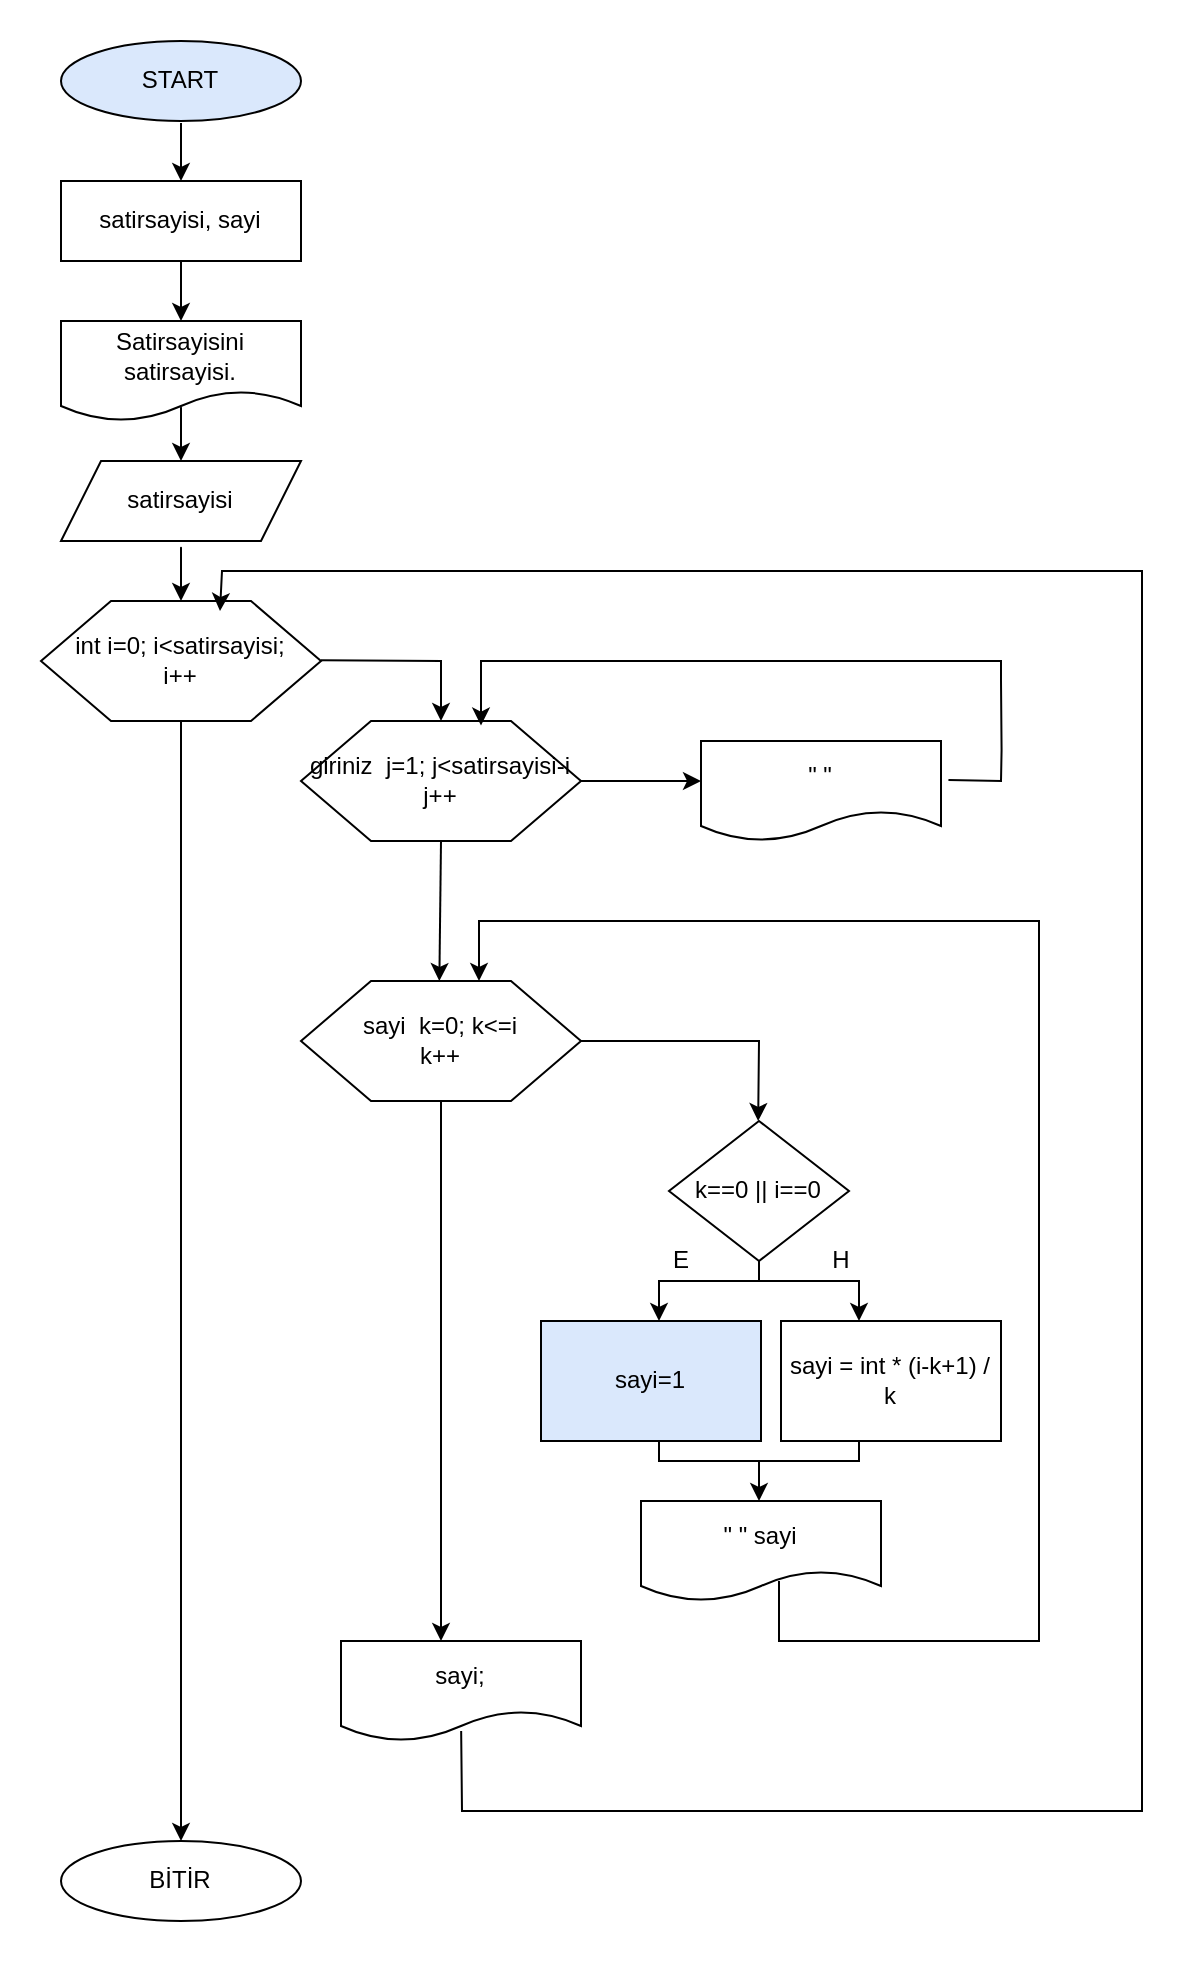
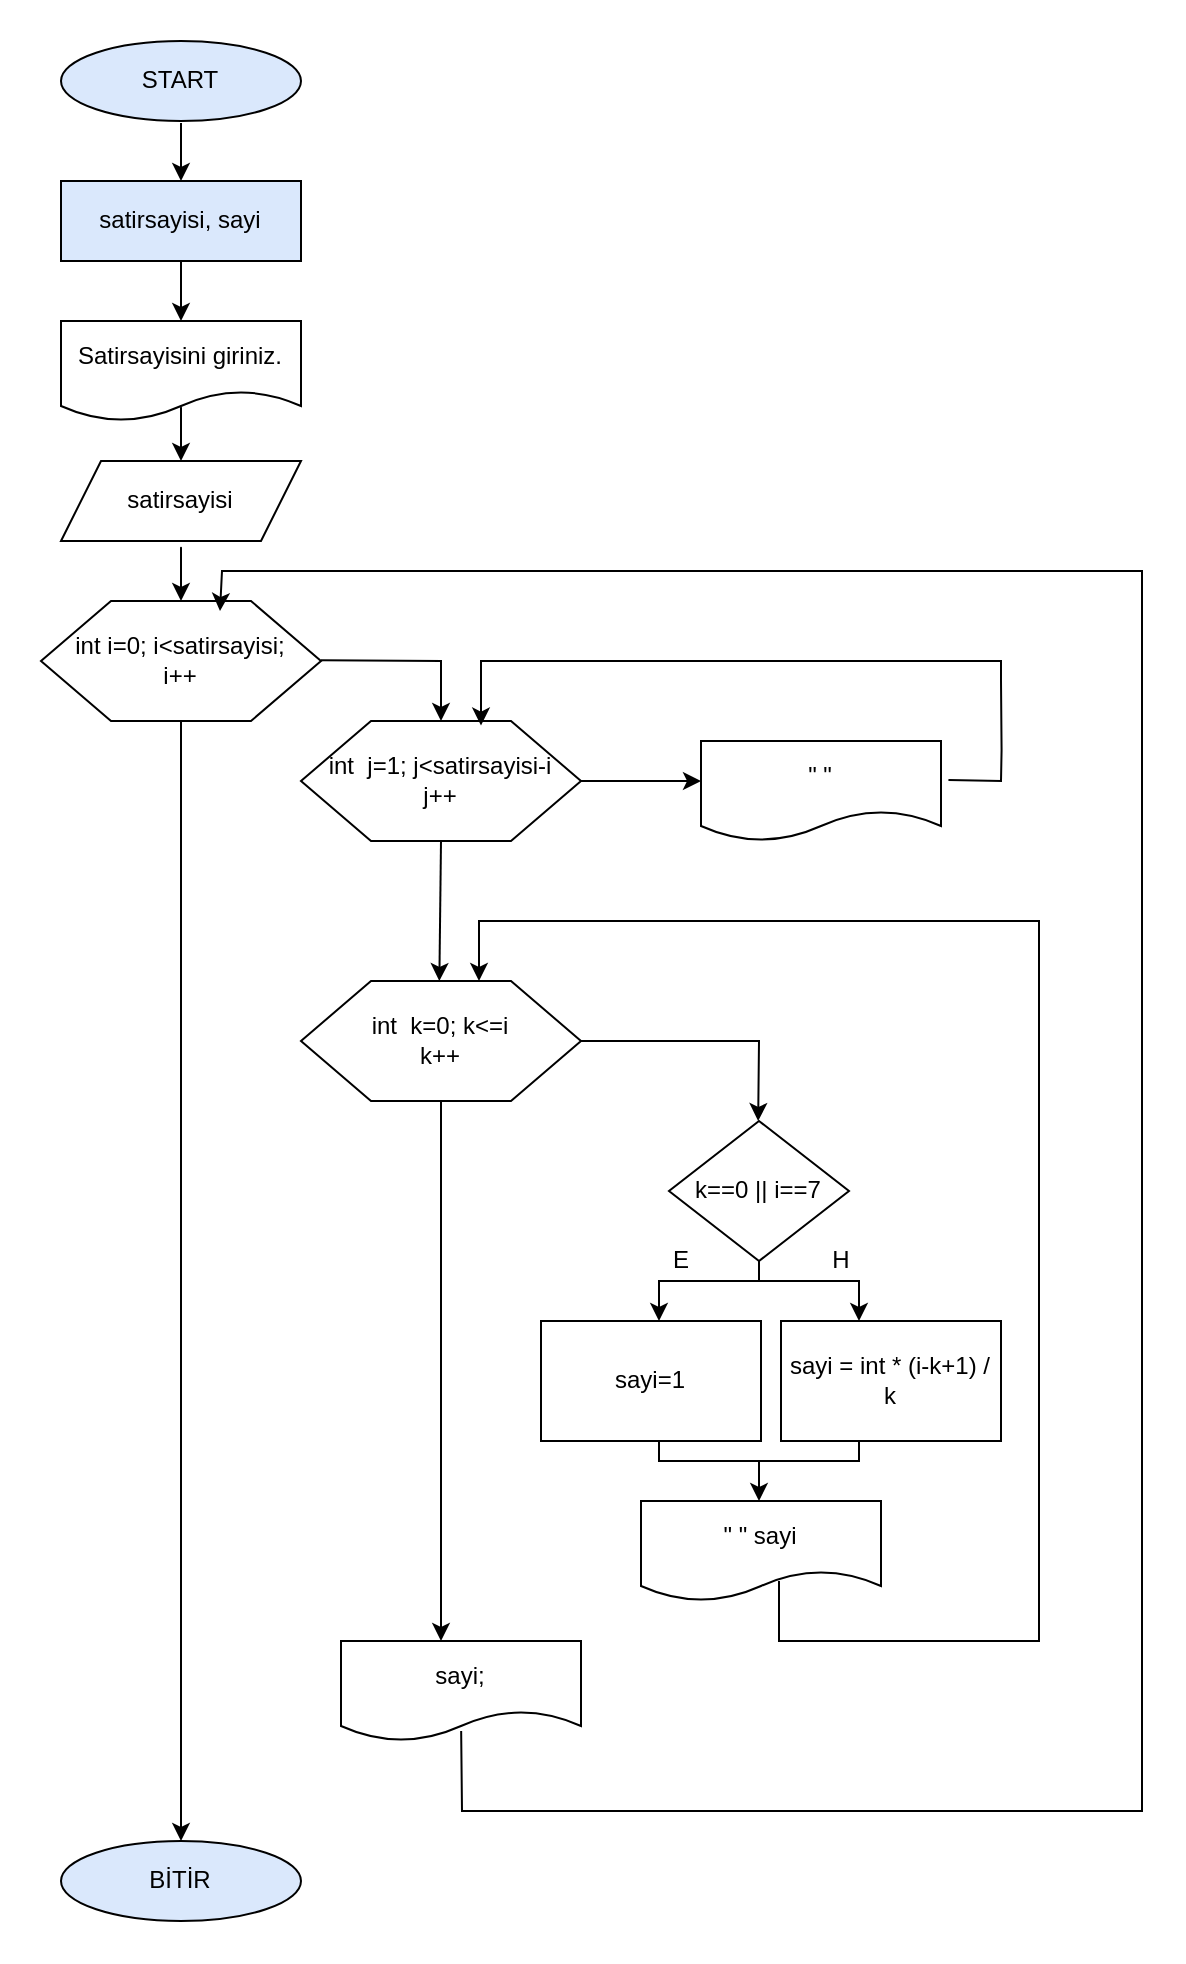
(181, 221) -> (181, 221)
(181, 357) -> (181, 357)
(441, 781) -> (441, 781)
(441, 1041) -> (441, 1041)
(759, 1191) -> (759, 1191)
(651, 1381) -> (651, 1381)
(181, 1881) -> (181, 1881)
